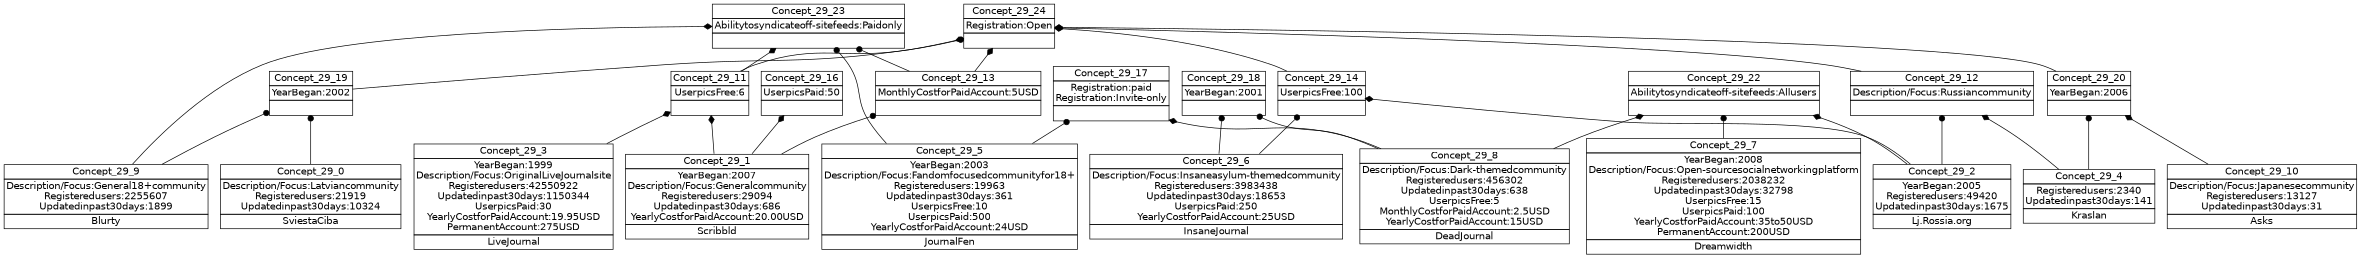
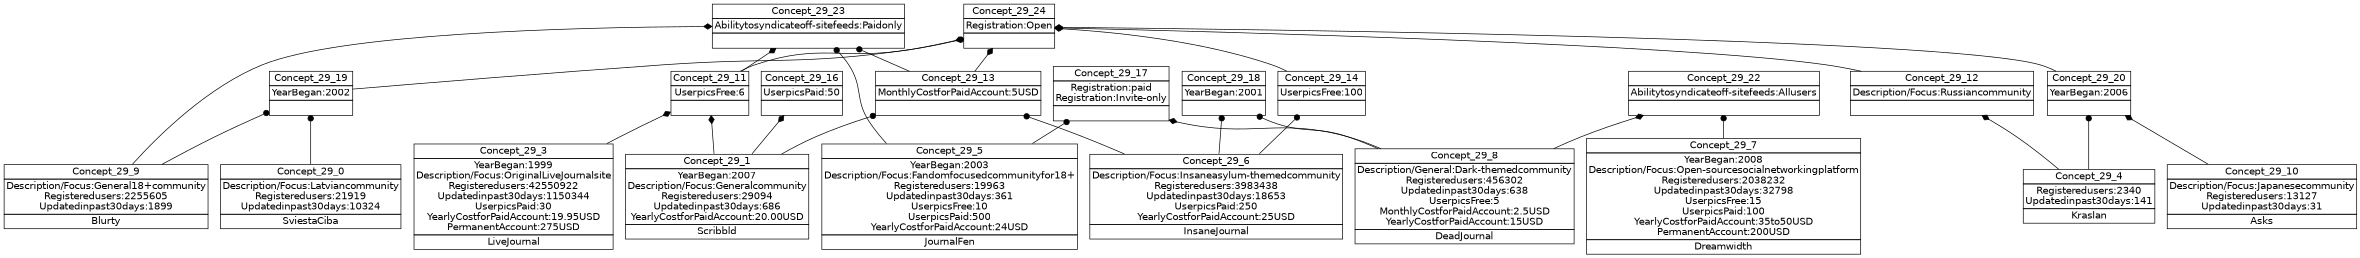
none -> (1077, 135)
(1465, 170) -> (1465, 170)
(106, 196) -> (106, 196)
(1942, 196) -> none
